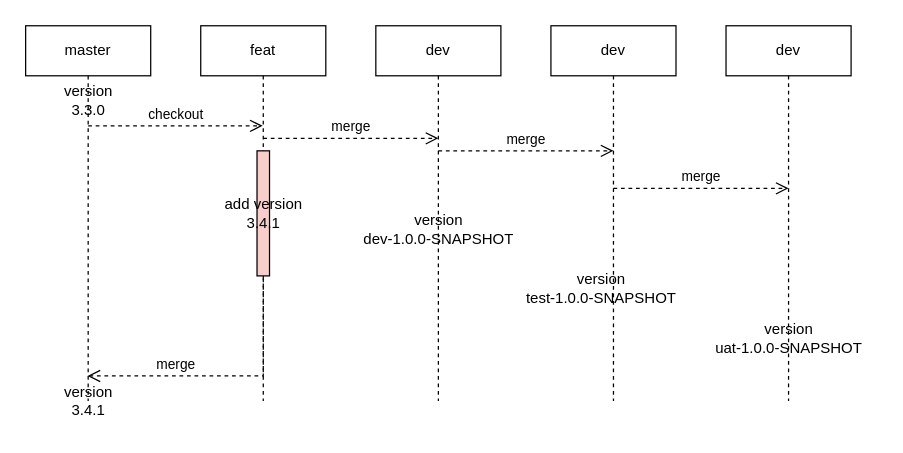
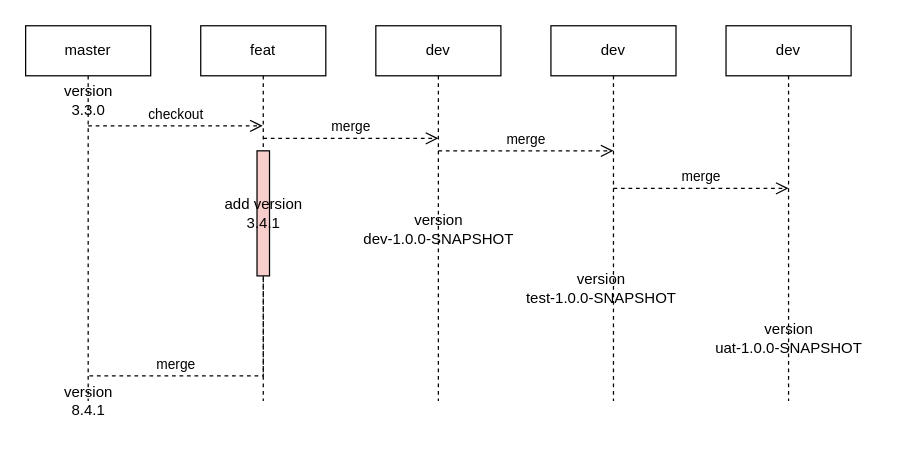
(94, 376) -> (94, 376)
(89, 401) -> (89, 401)
